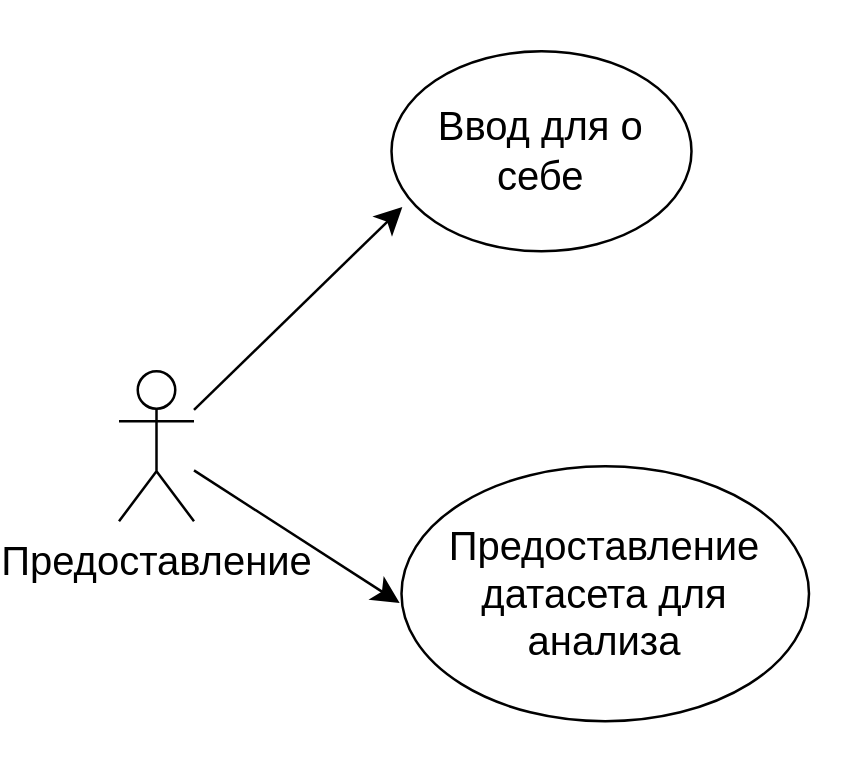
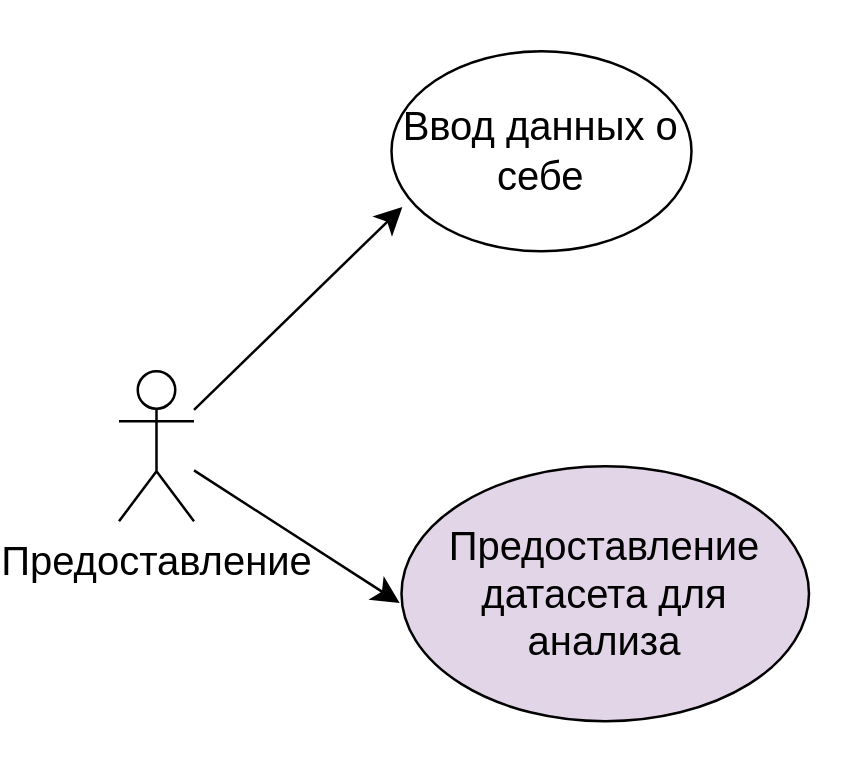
(541, 151) -> (541, 151)
(605, 594) -> (605, 594)
